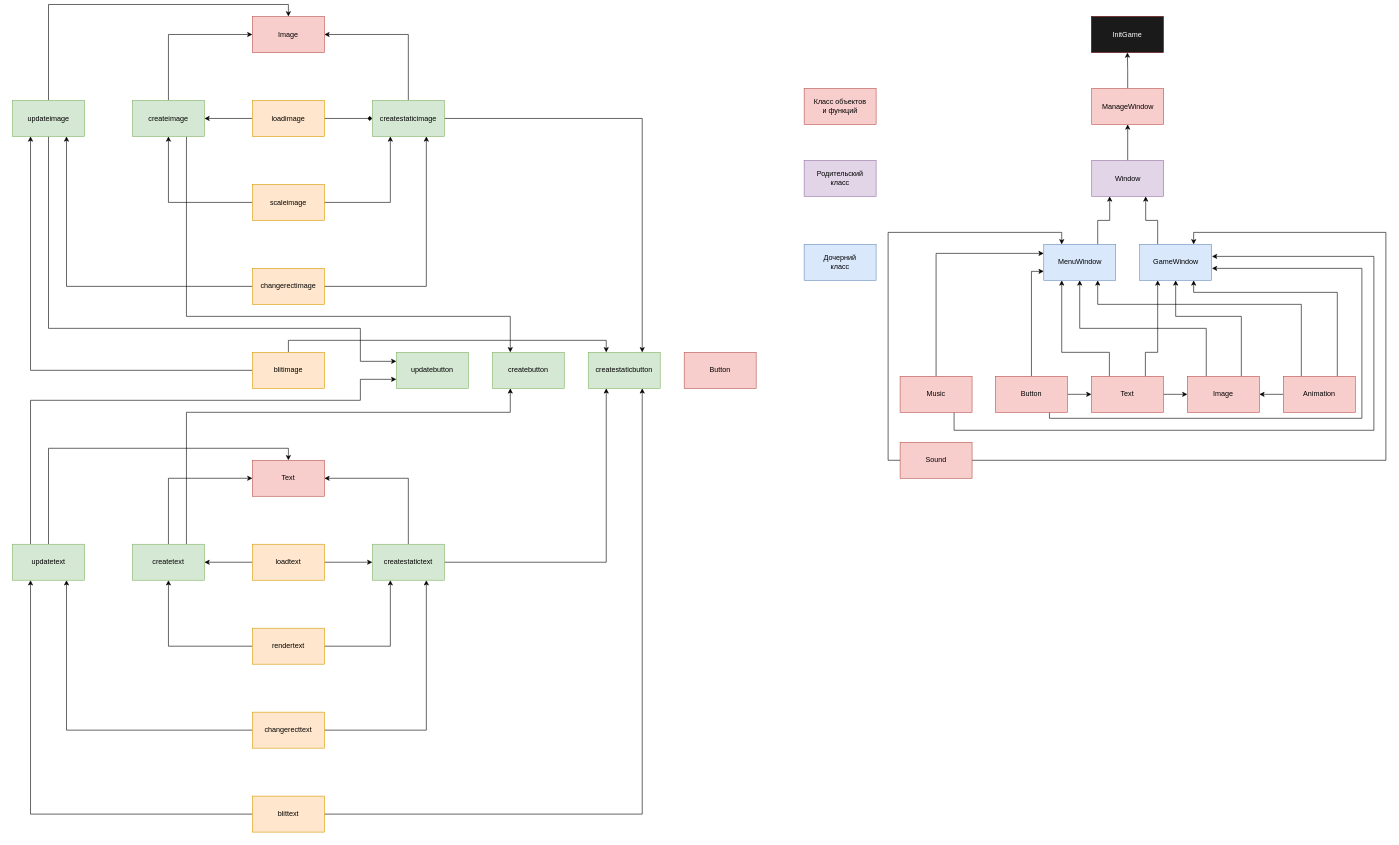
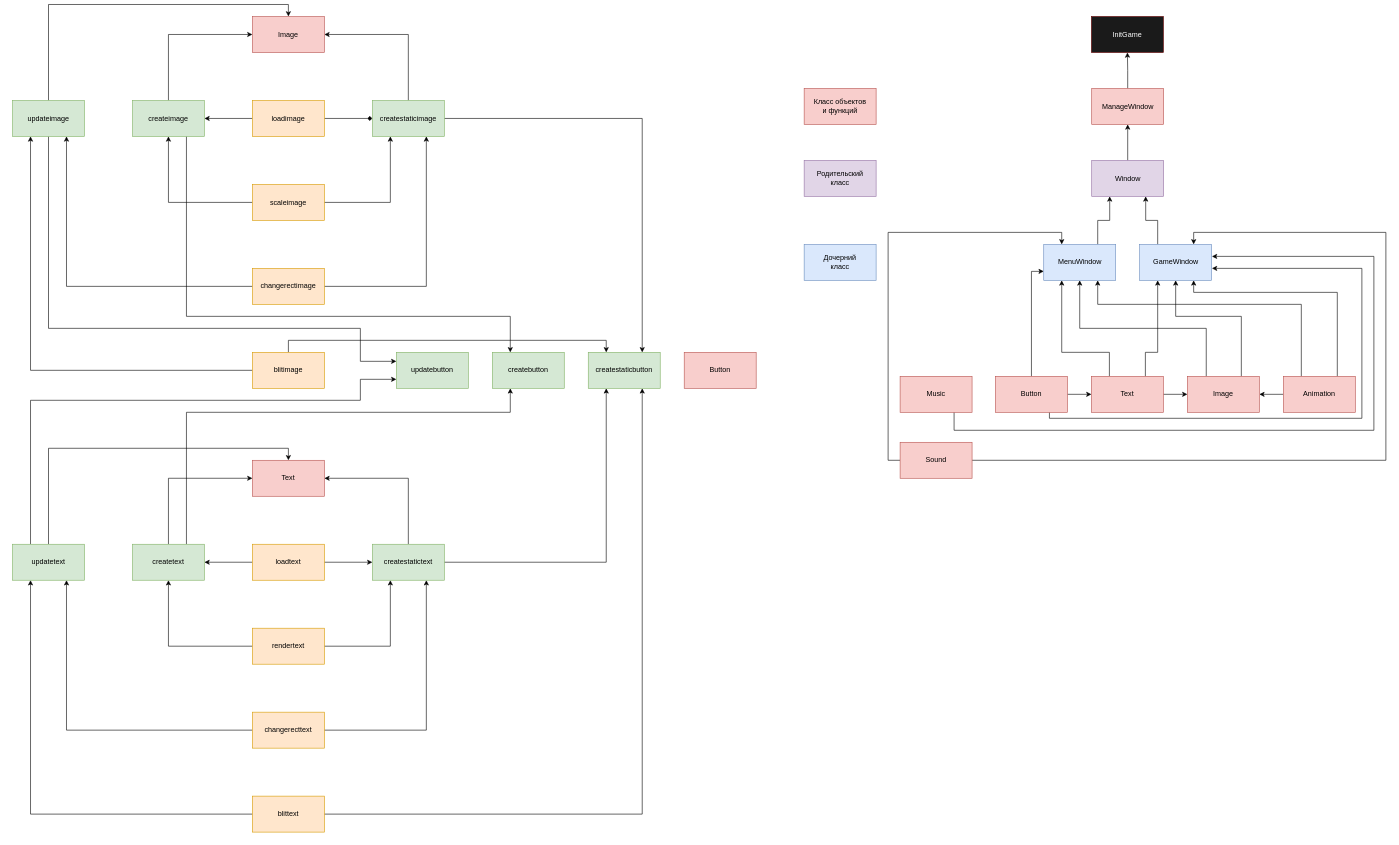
(988, 254) -> none
